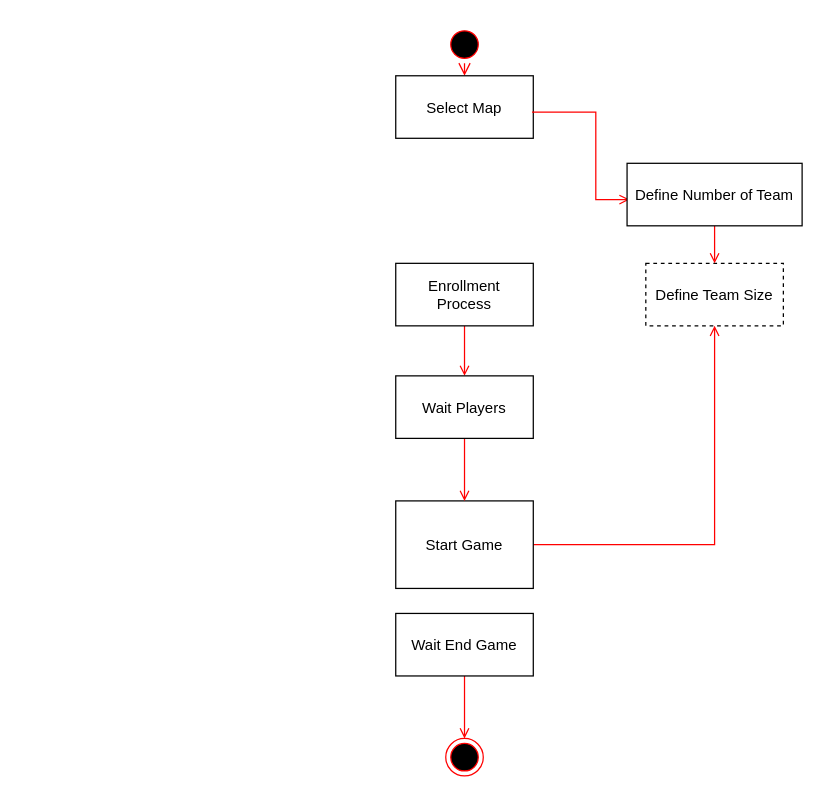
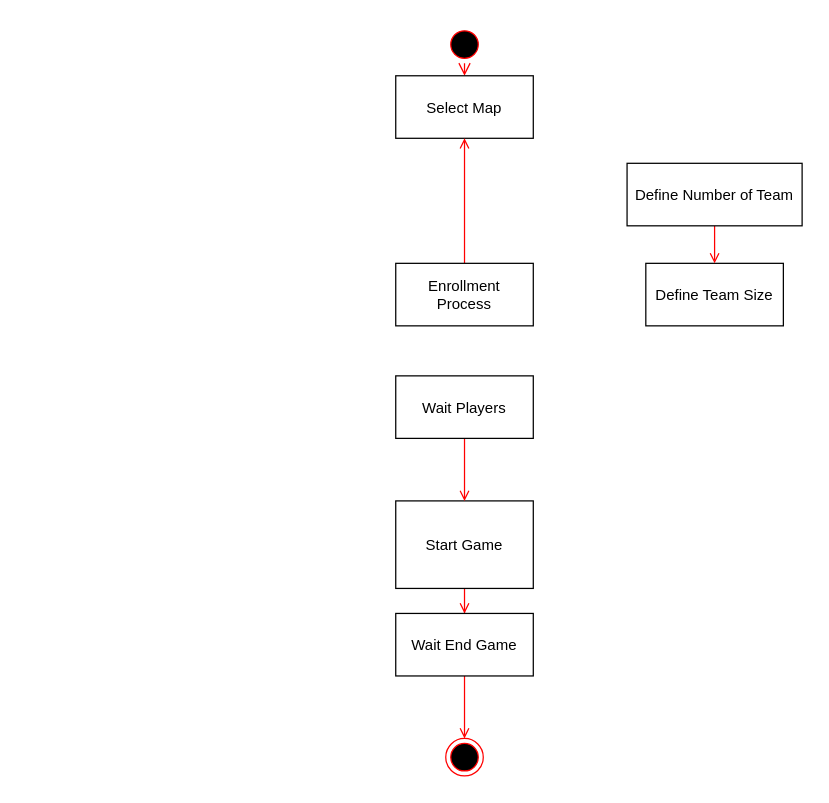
(596, 139) -> none
(714, 294) -> (714, 294)
(464, 349) -> (464, 202)
(714, 527) -> (464, 602)
